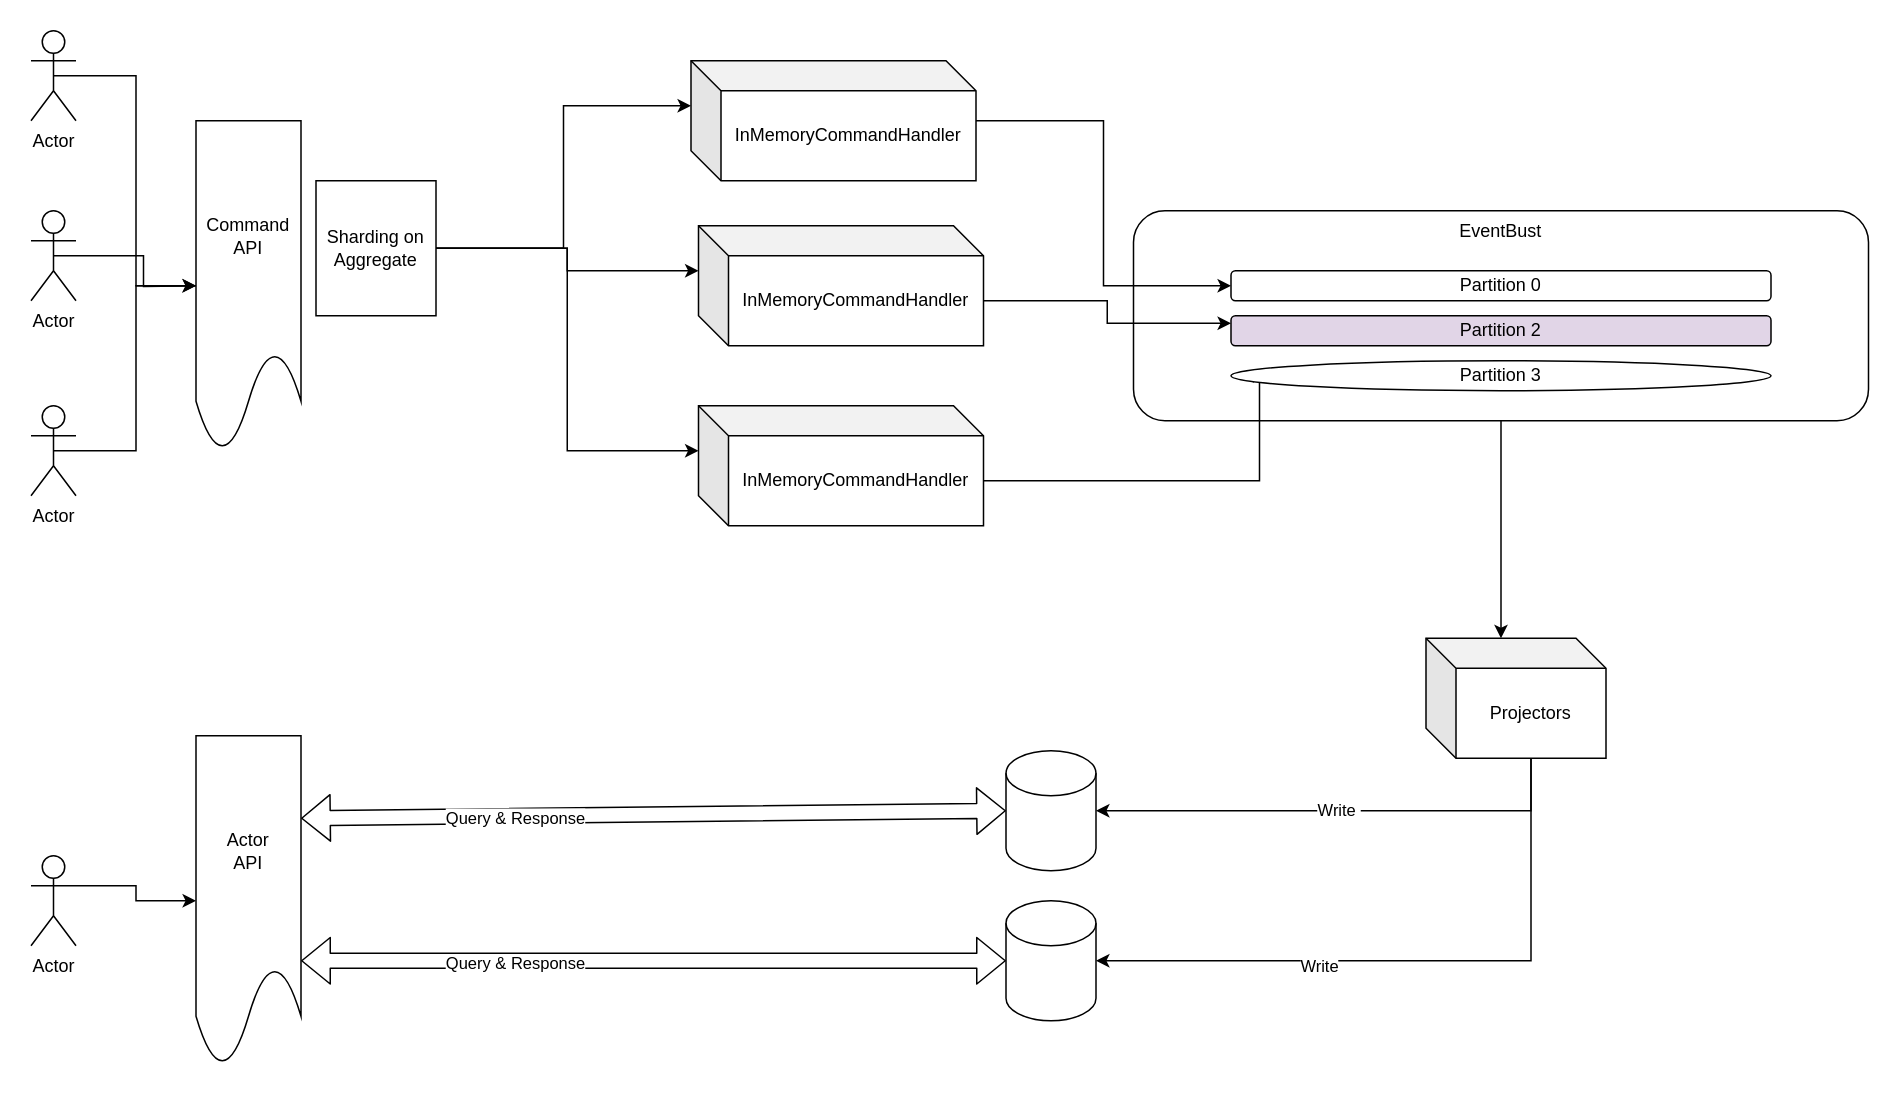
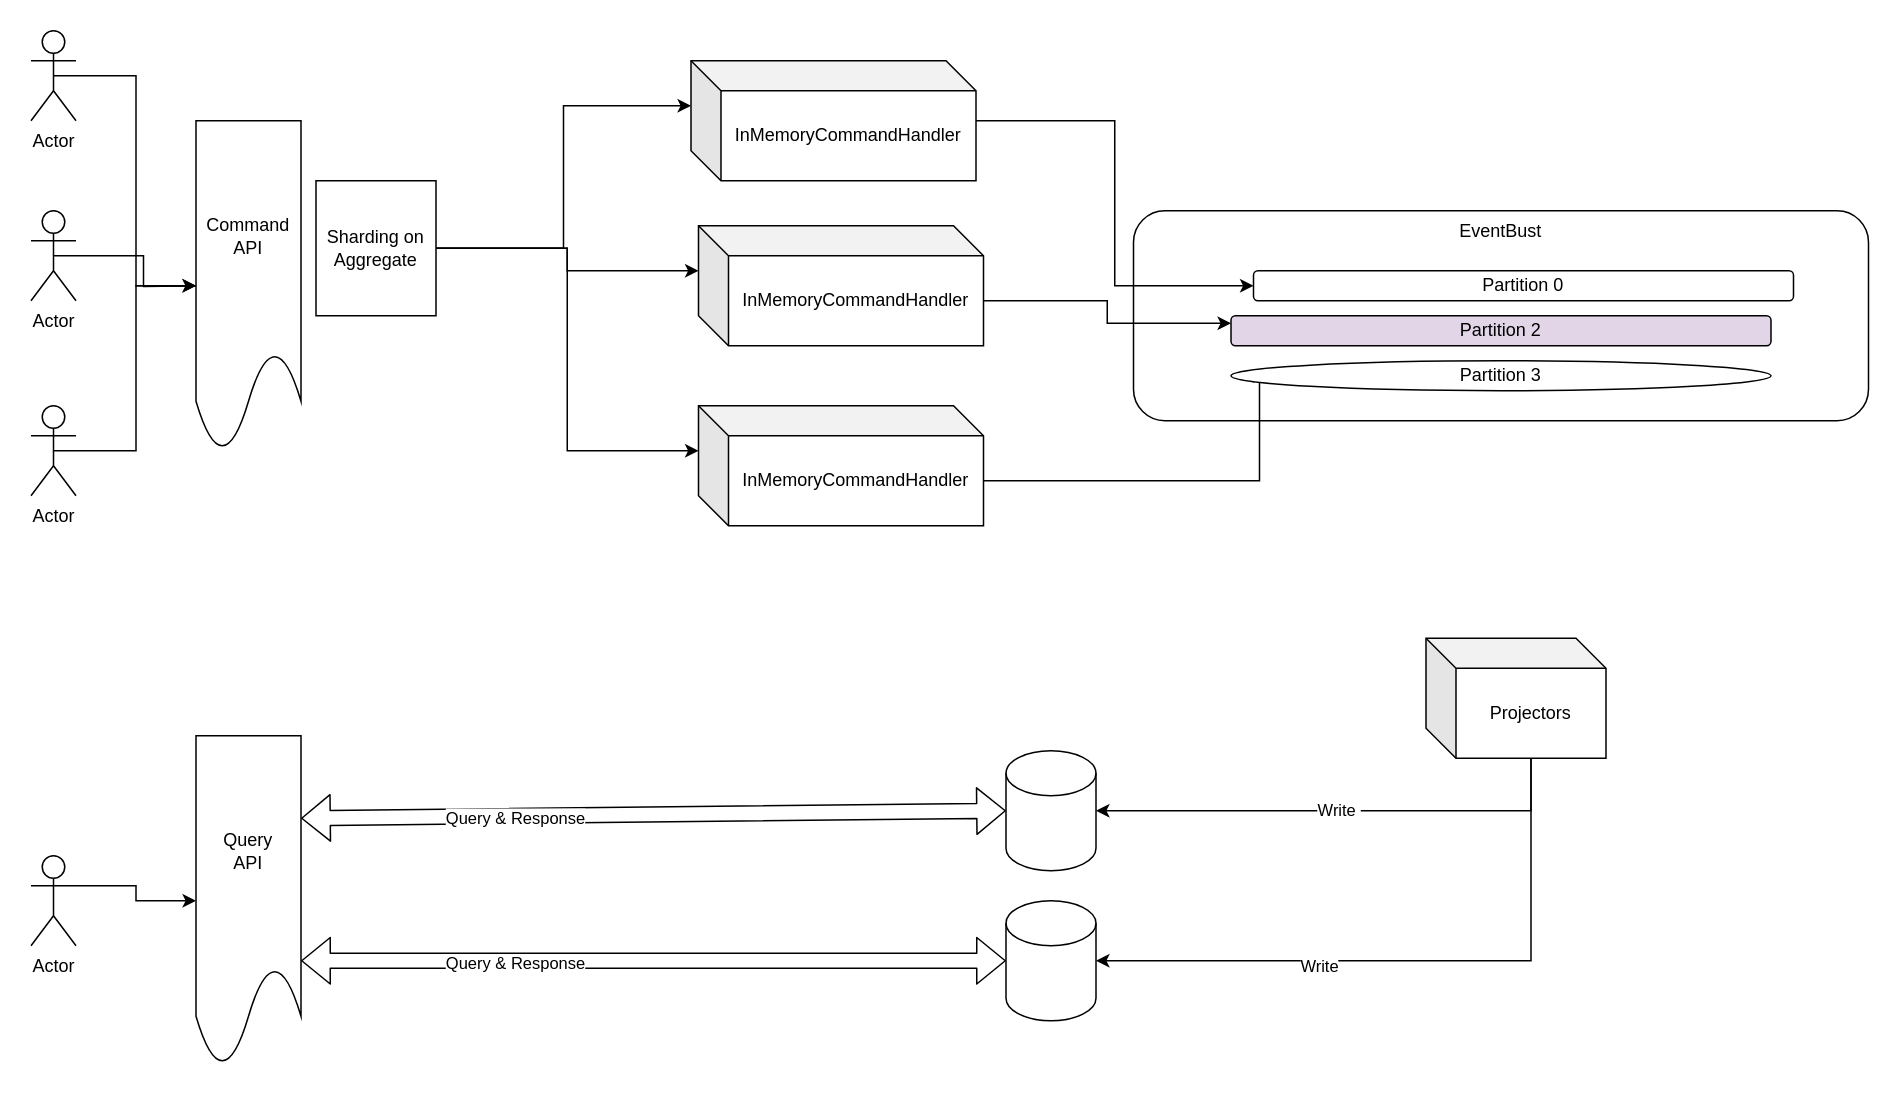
(1501, 286) -> (1523, 286)
(1501, 524) -> none
(248, 851) -> (248, 851)
